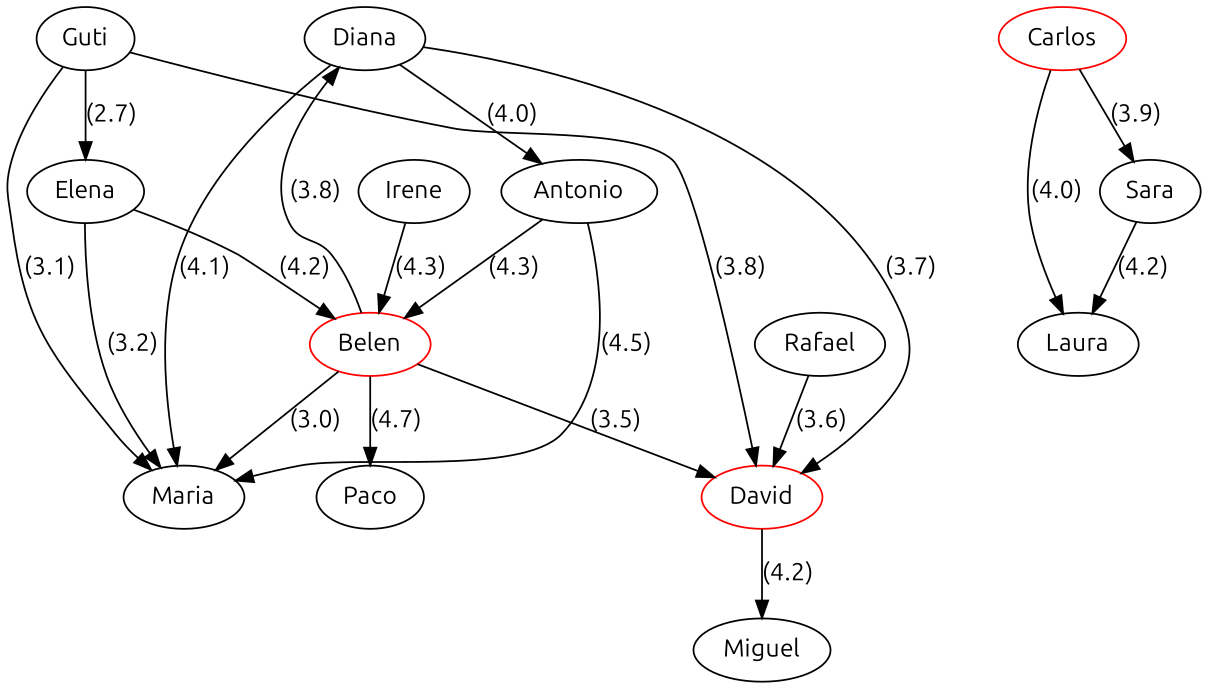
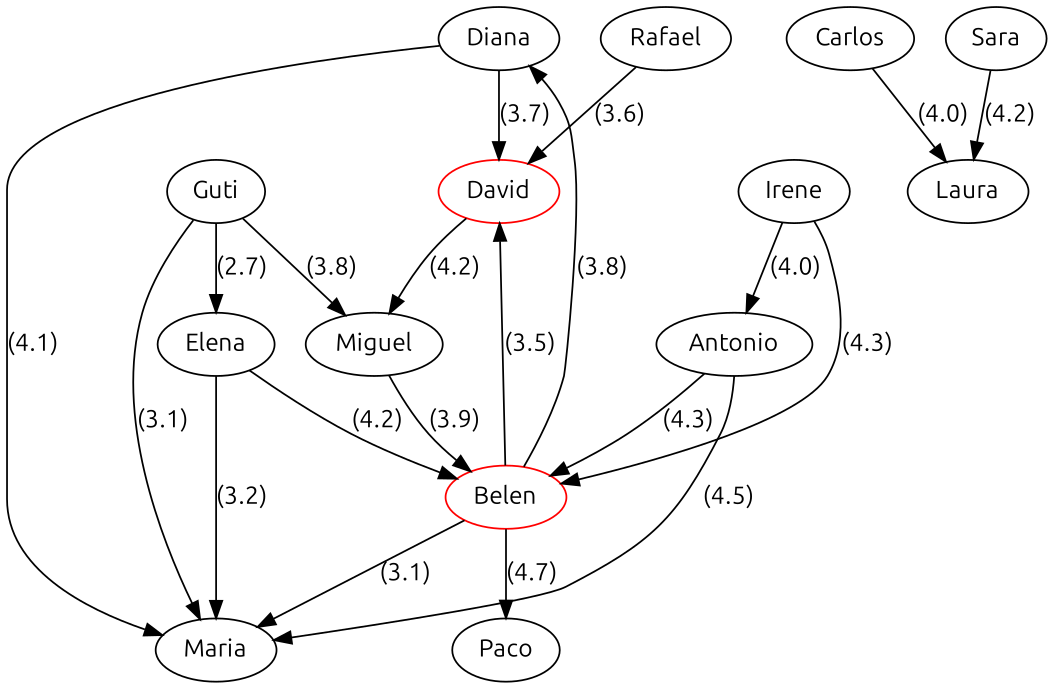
(1062, 39) -> (850, 39)
(1102, 108) -> none
(463, 109) -> (768, 259)
(549, 134) -> (287, 261)
(316, 421) -> (406, 574)
none -> (418, 421)
